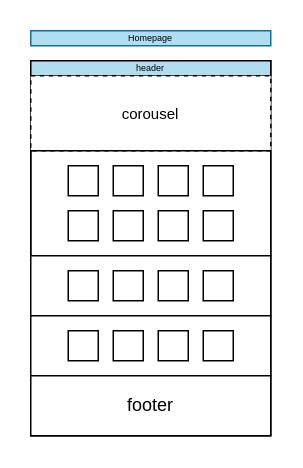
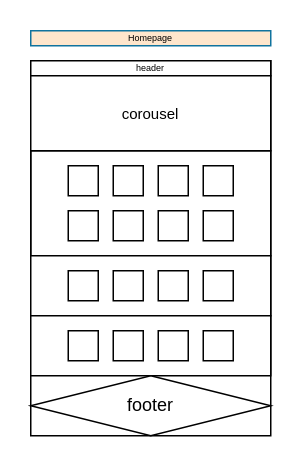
(151, 38) -> (151, 38)
(151, 68) -> (151, 68)
(151, 113) -> (151, 113)
(151, 406) -> (151, 406)
